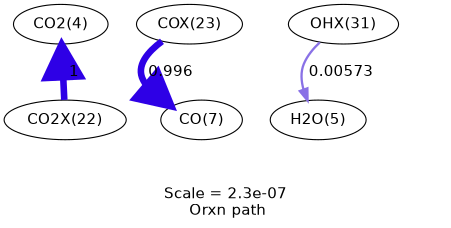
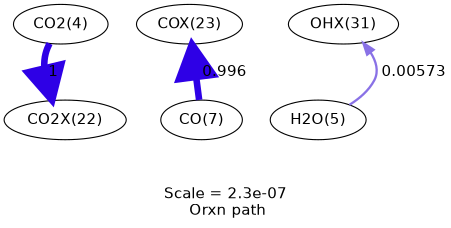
(144, 60) -> (198, 89)
(304, 64) -> (373, 83)
(64, 89) -> (45, 55)
